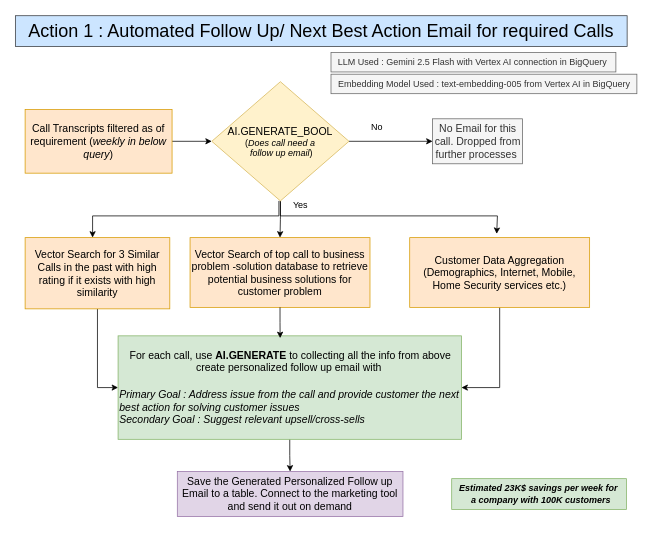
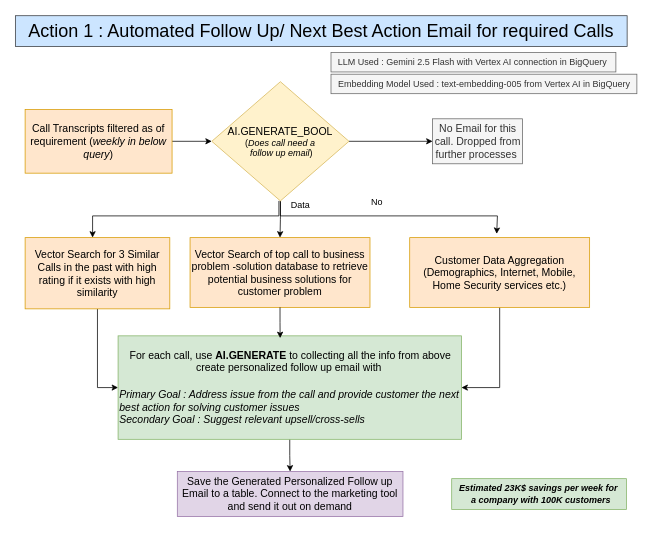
(377, 127) -> (377, 202)
(301, 205) -> (301, 205)
